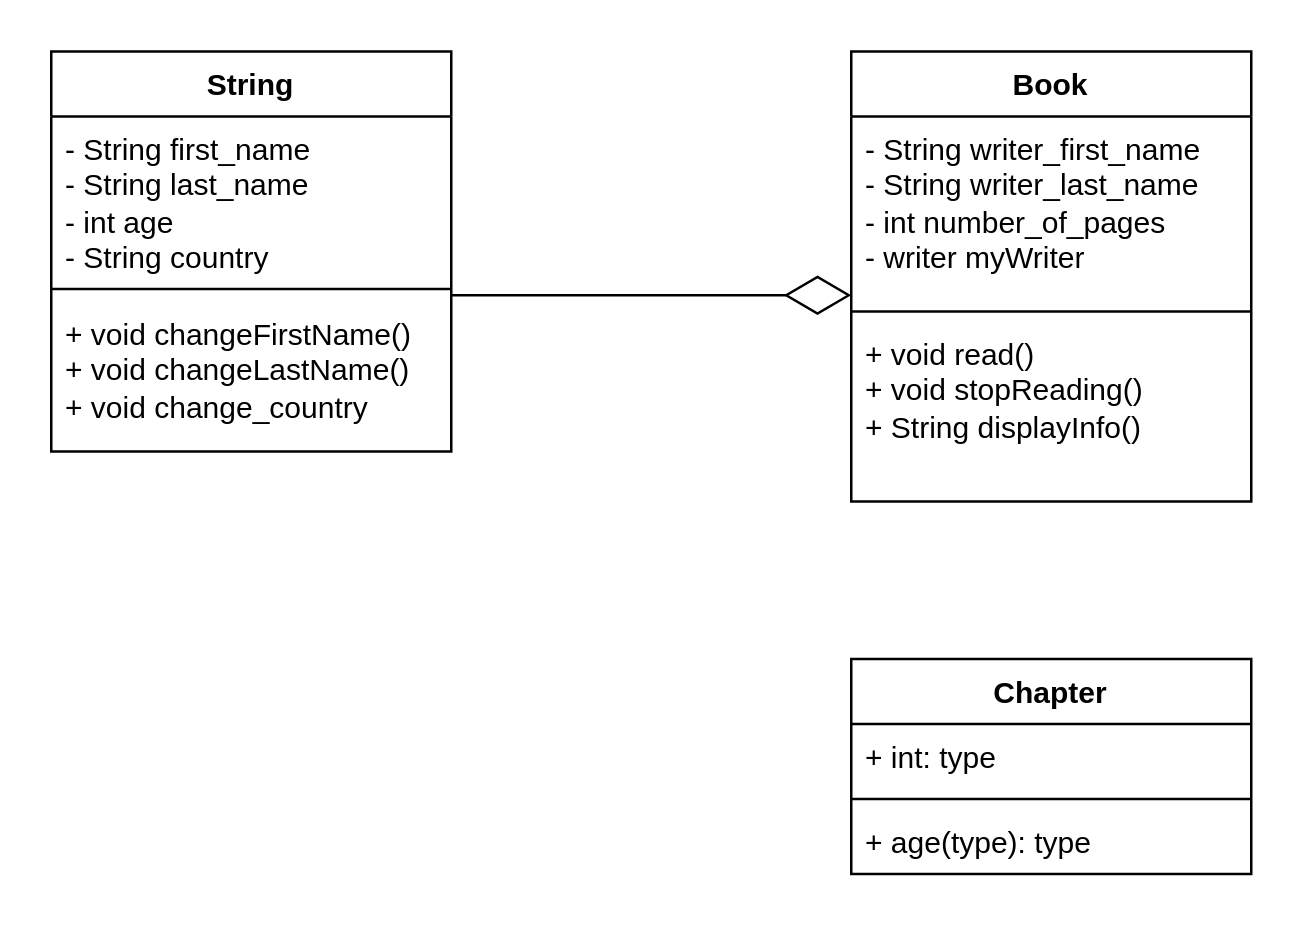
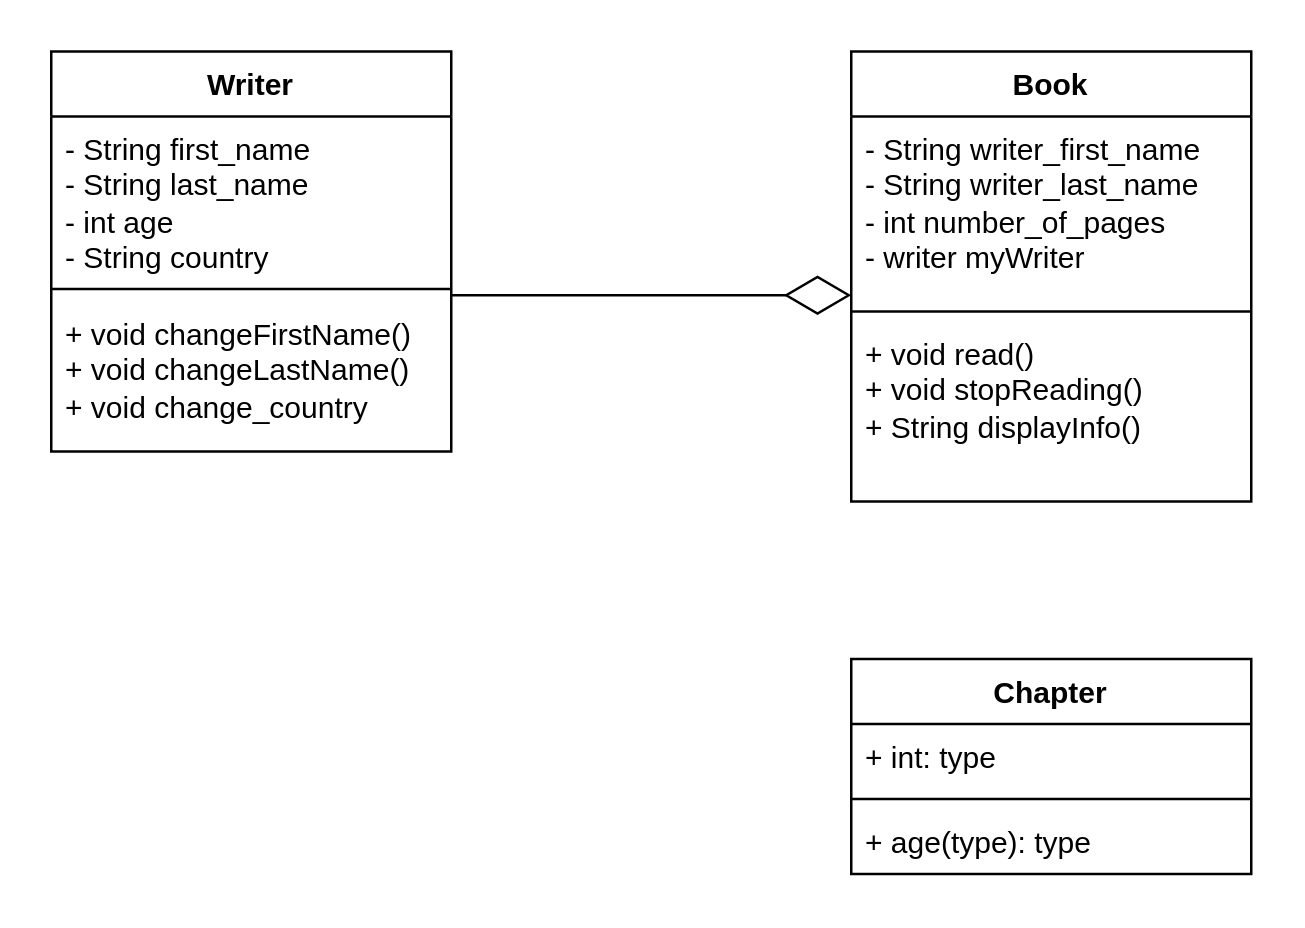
(251, 87) -> (251, 87)
